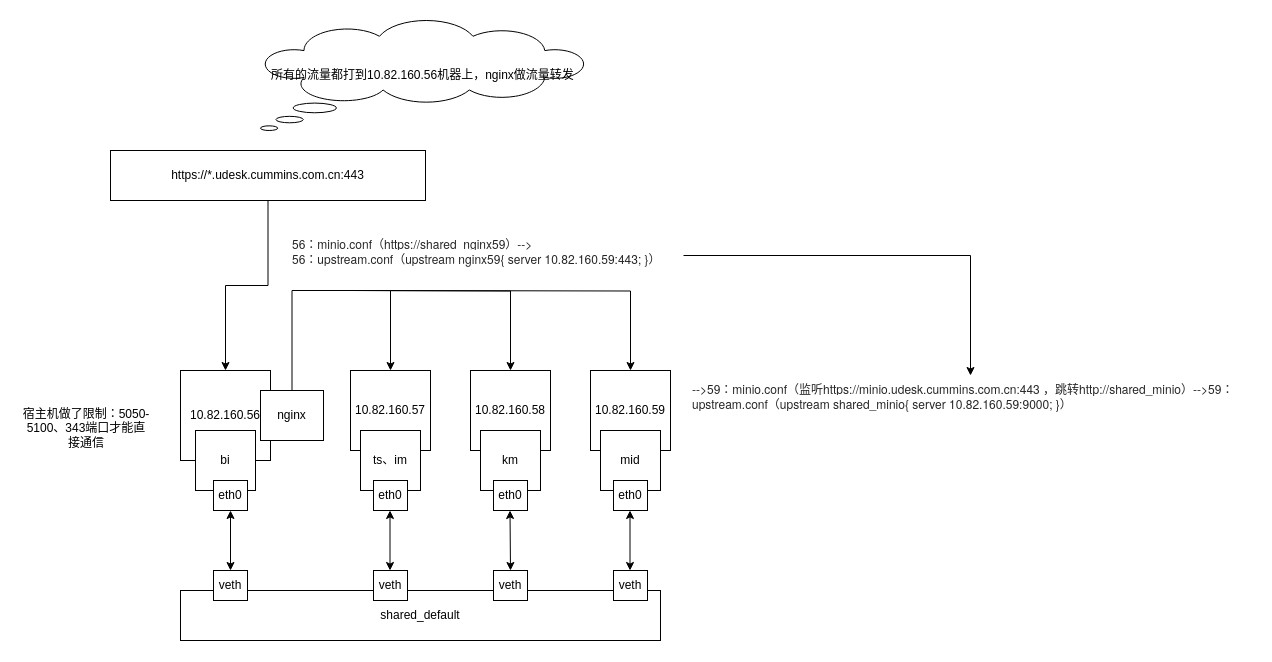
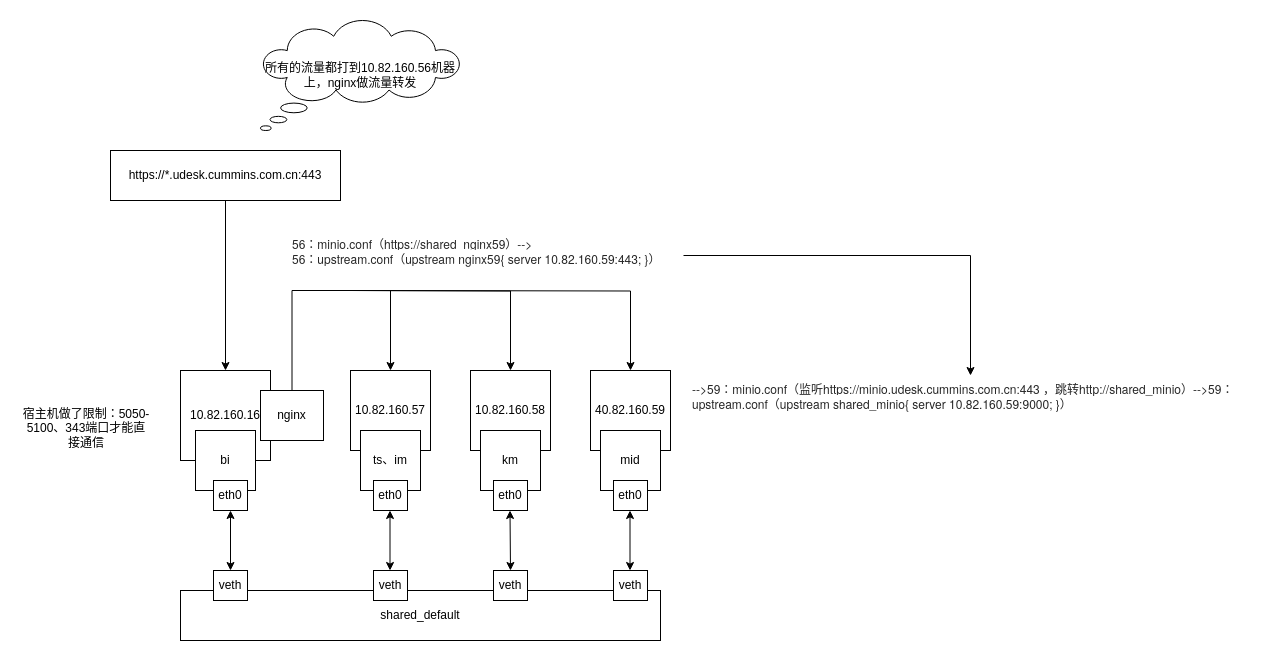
(423, 76) -> (361, 76)
(268, 176) -> (226, 176)
(631, 411) -> (631, 411)
(226, 416) -> (226, 416)
